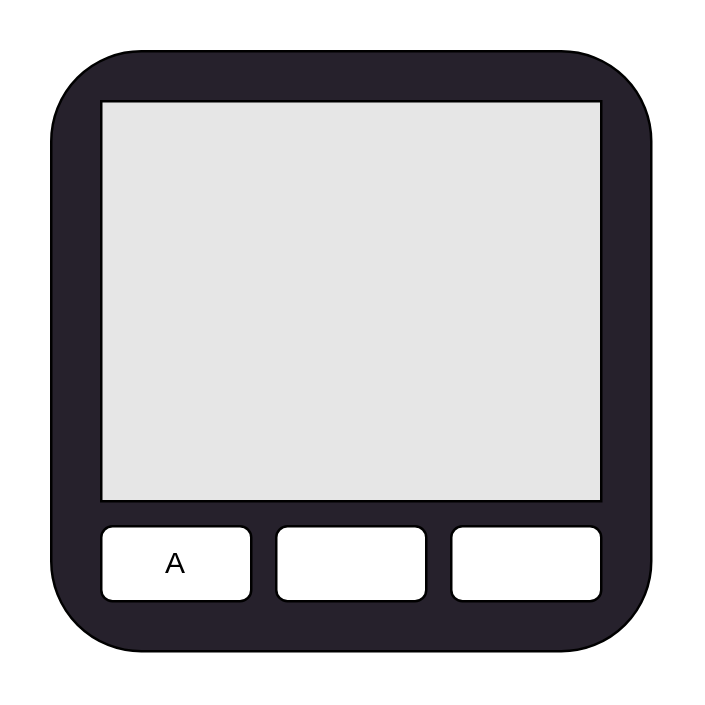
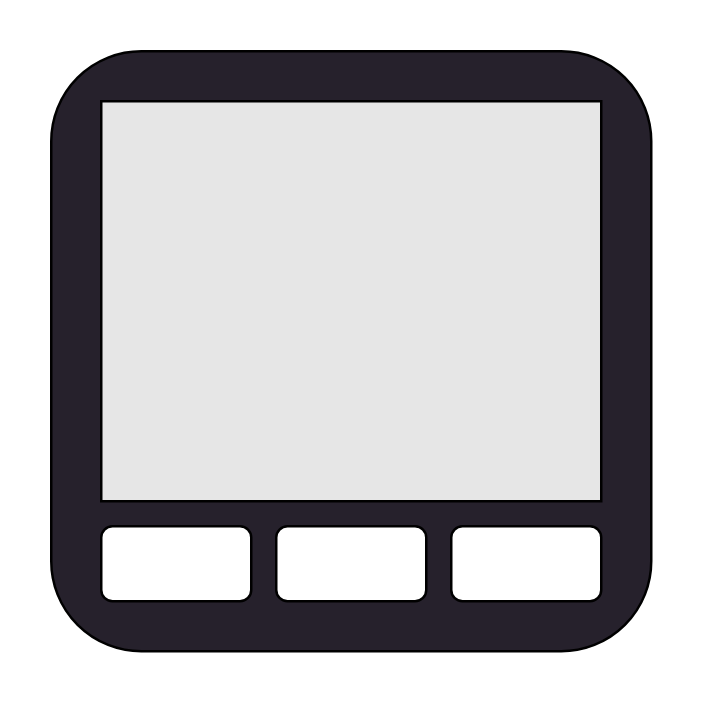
(176, 564) -> none
